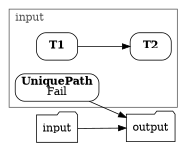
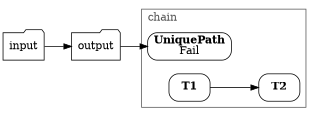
(30, 18) -> (162, 18)
(104, 108) -> (130, 46)
